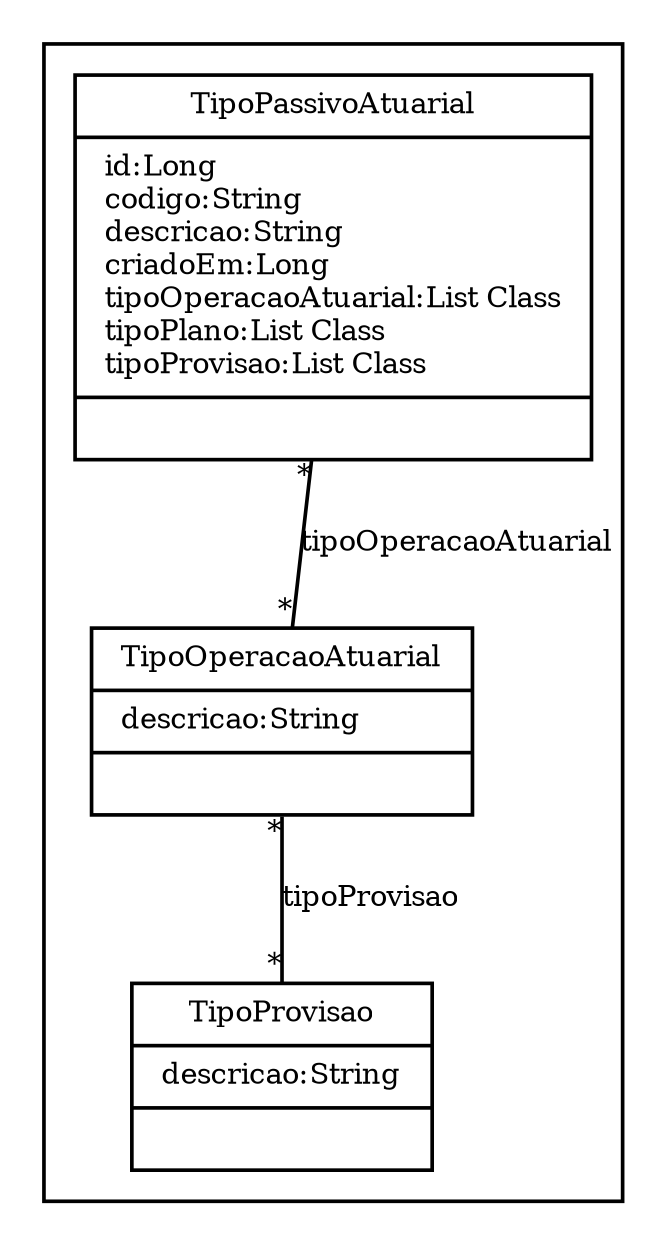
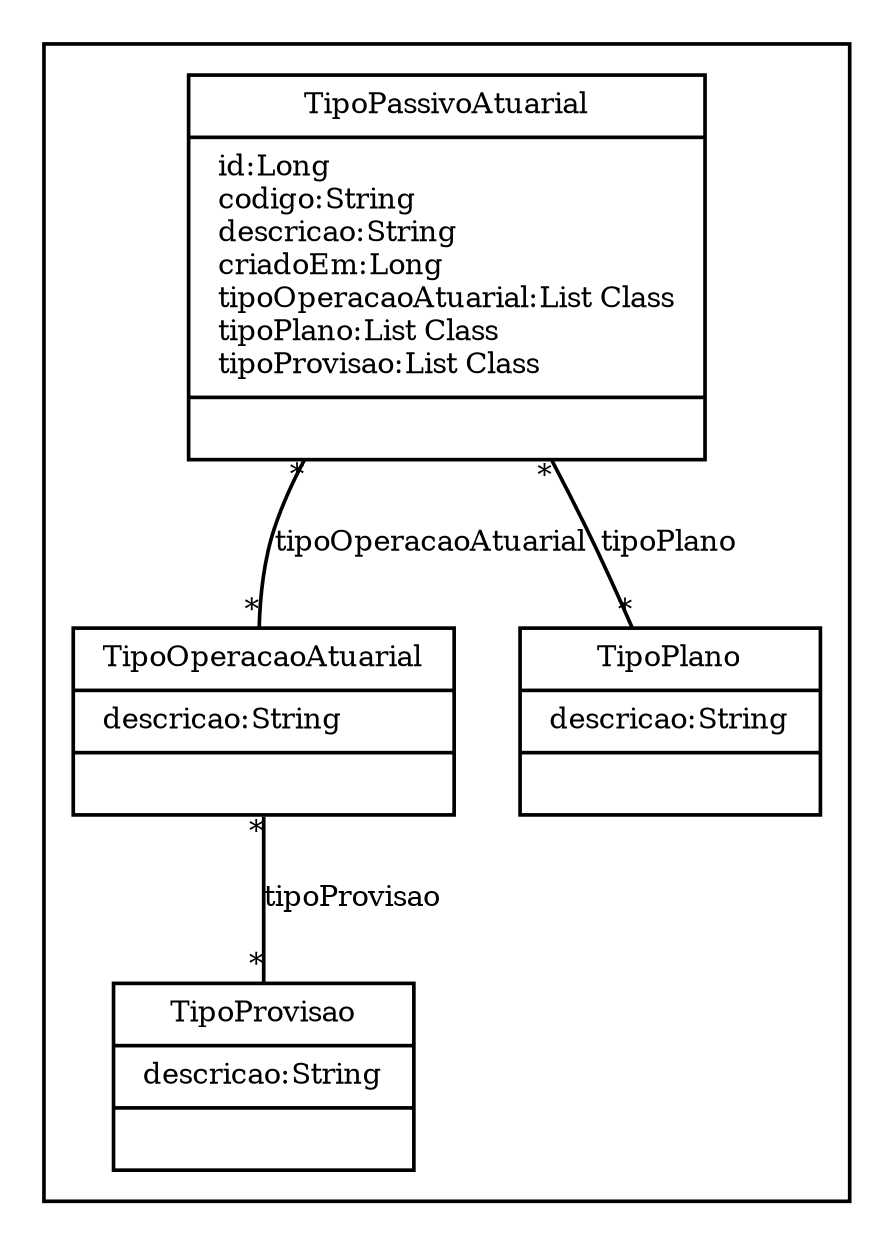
none -> (670, 722)
